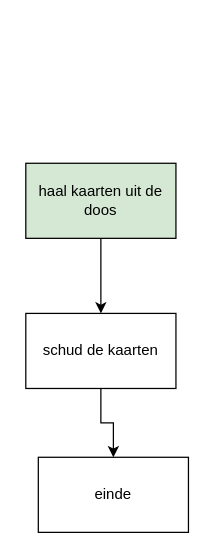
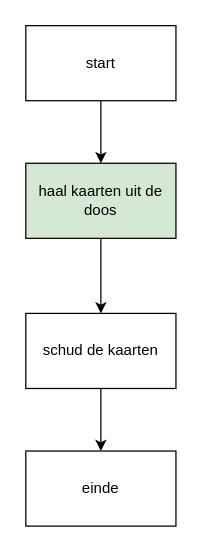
none -> (101, 63)
none -> (101, 128)
(113, 494) -> (101, 488)
